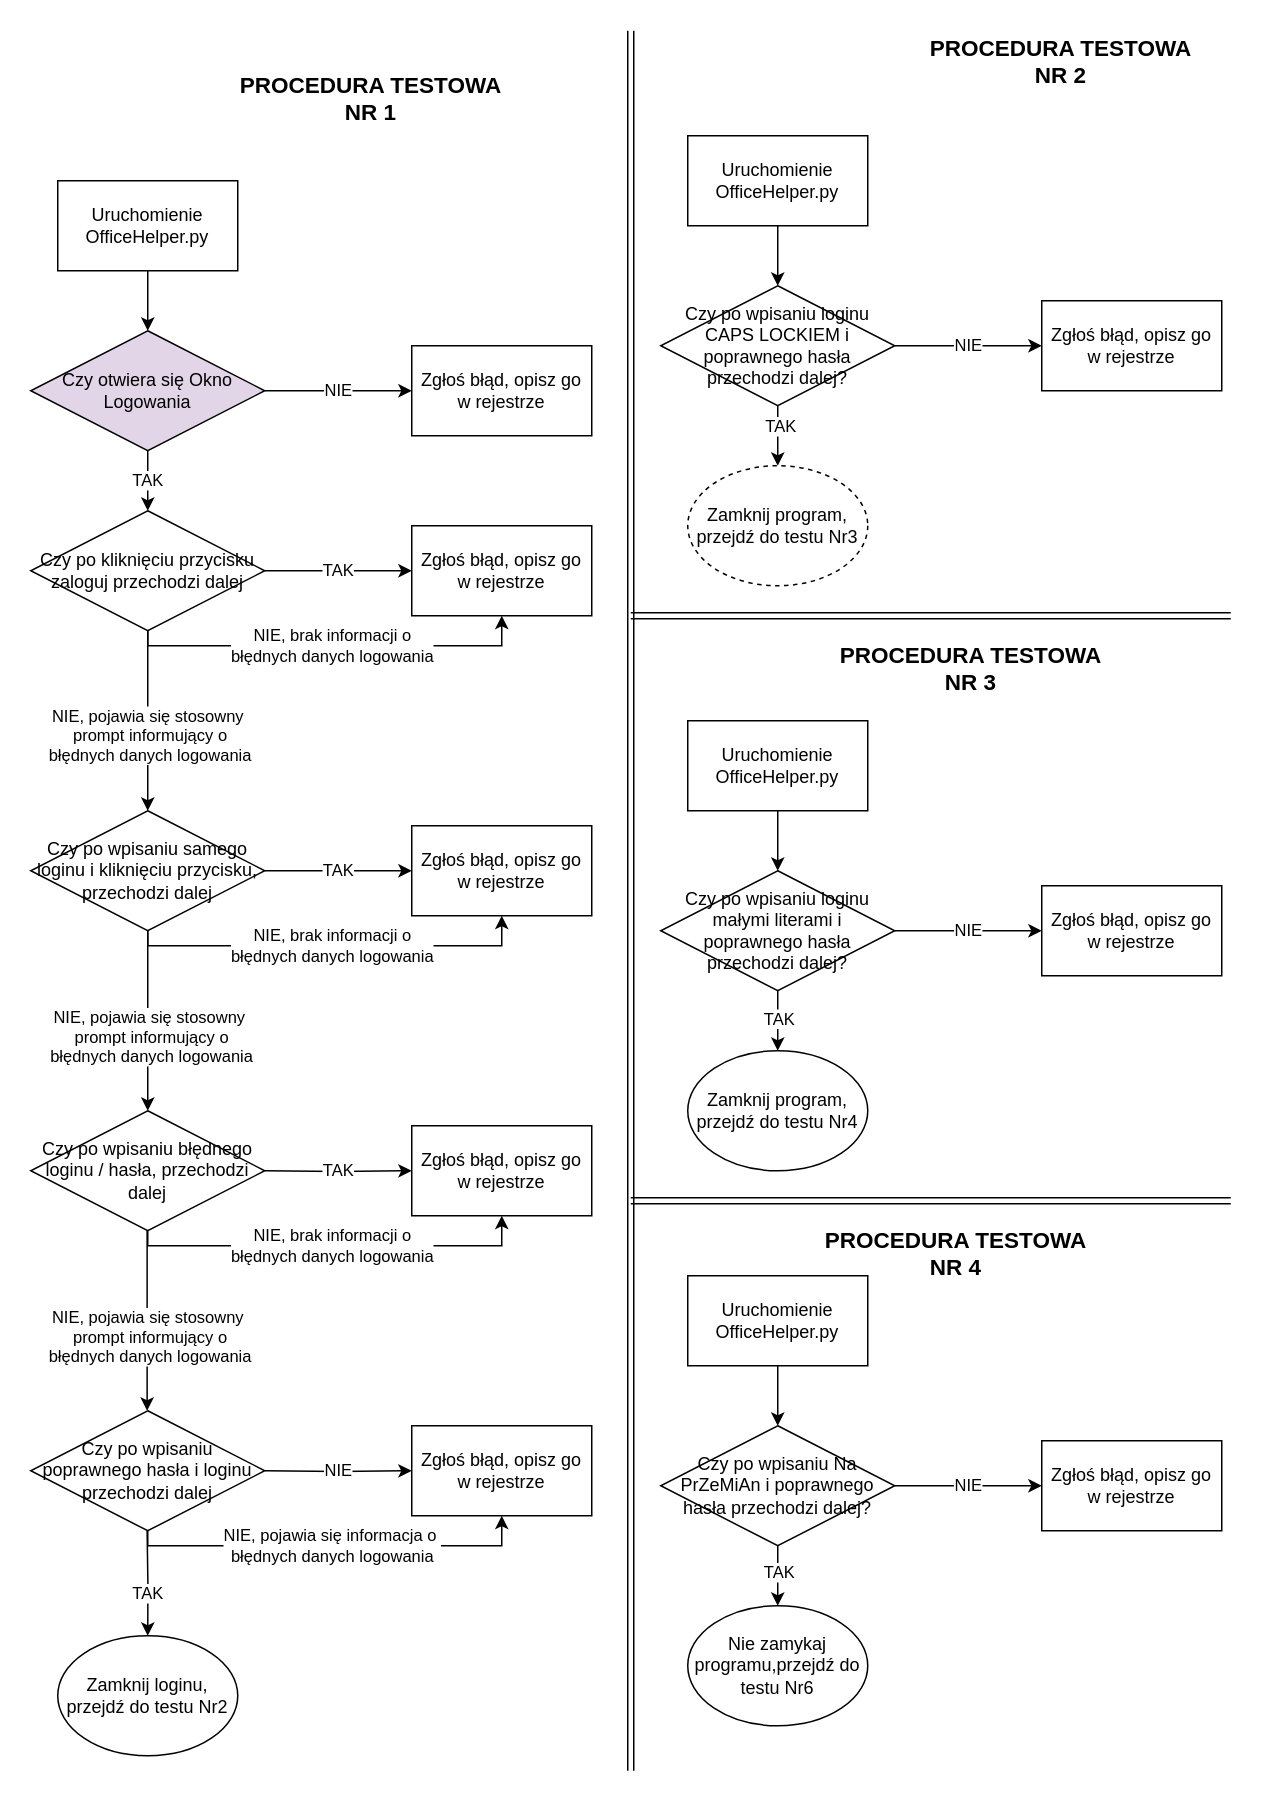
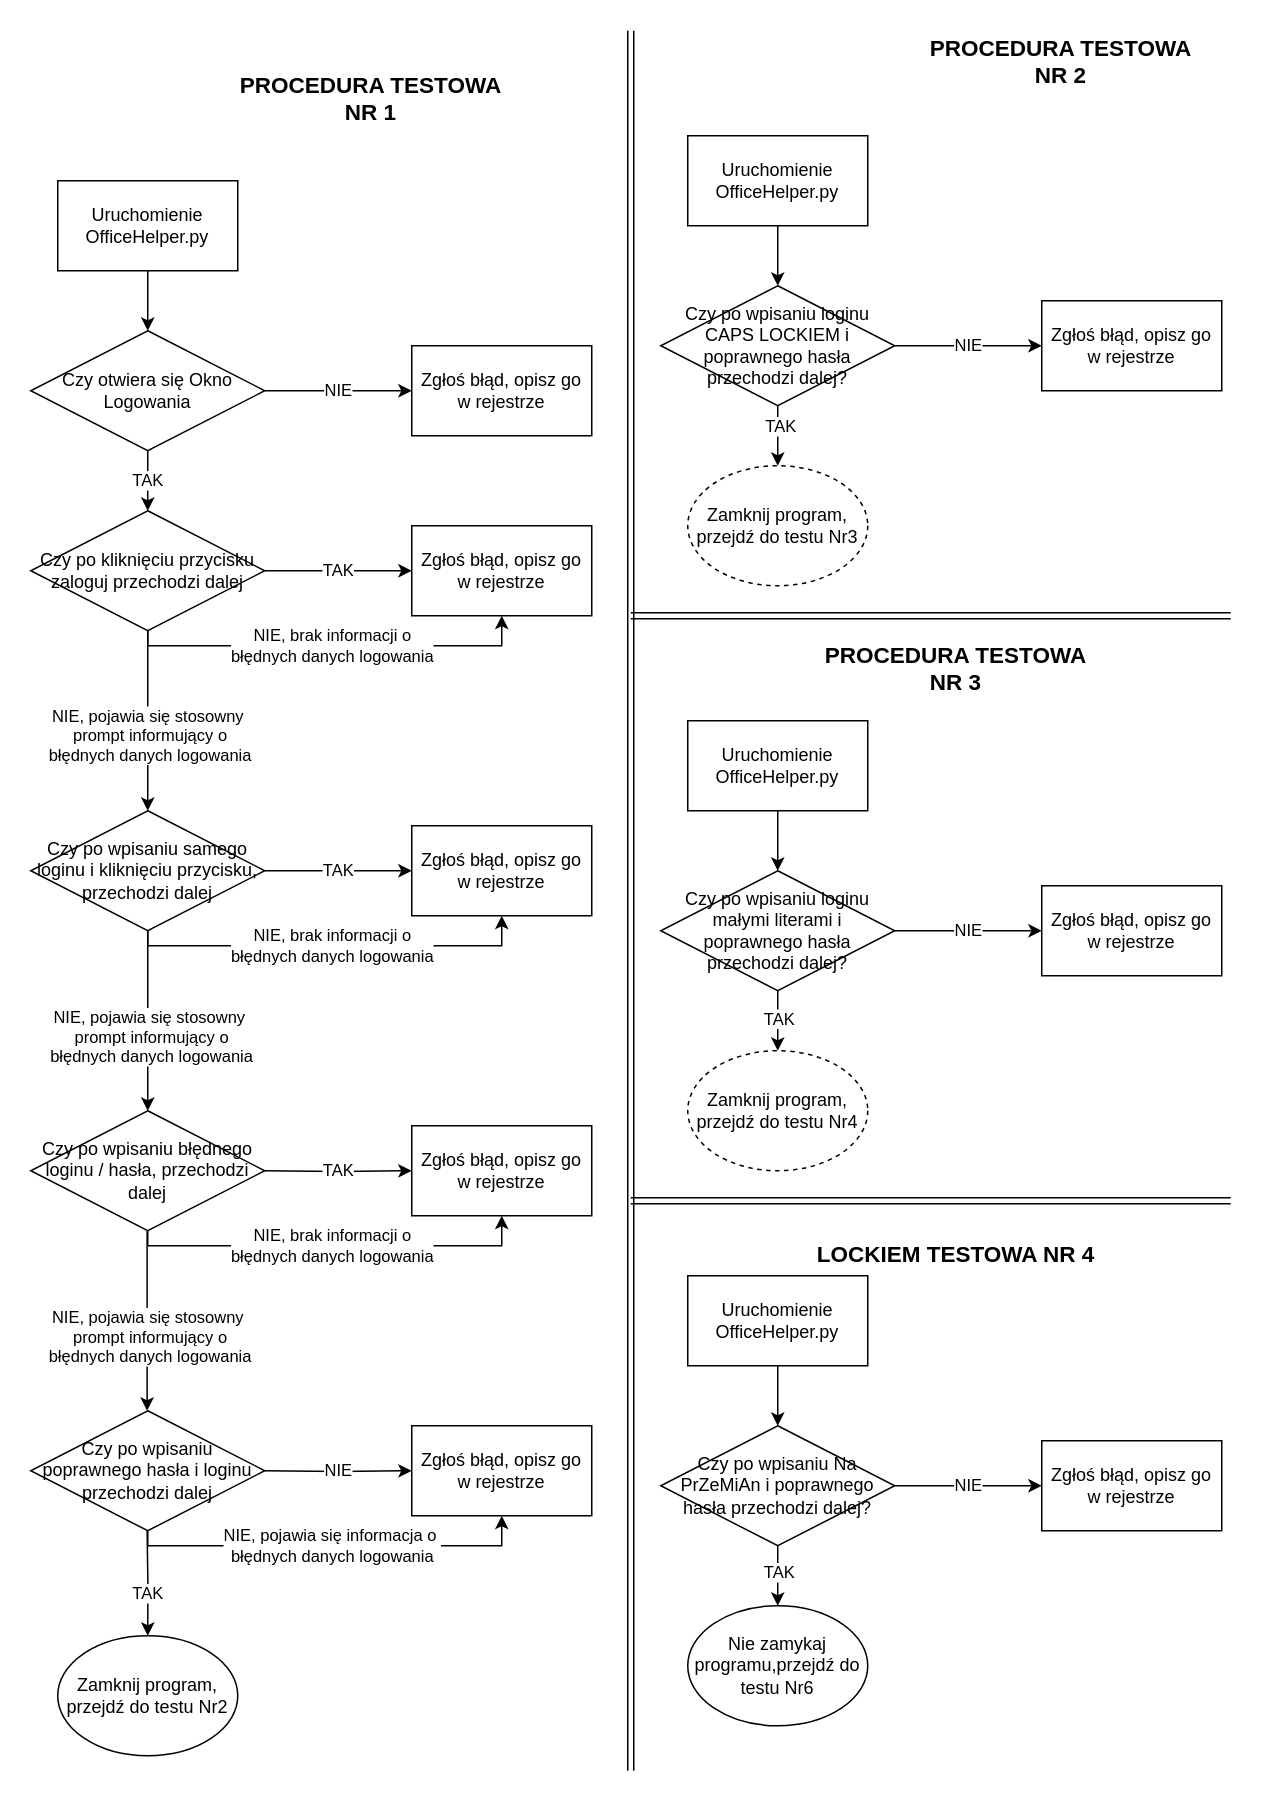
(148, 391) -> (148, 391)
(971, 668) -> (956, 668)
(778, 1111) -> (778, 1111)
(956, 1253) -> (956, 1253)
(148, 1696) -> (148, 1696)
